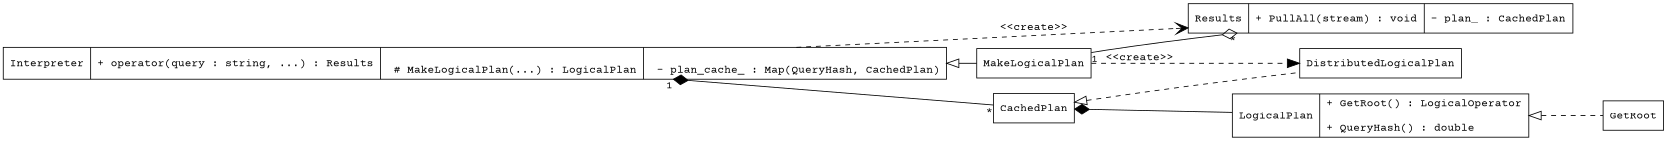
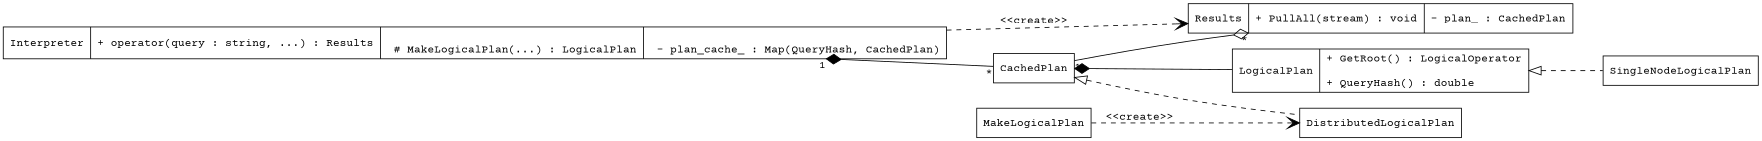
(1157, 43) -> (1154, 47)
(968, 63) -> none
(1189, 63) -> (1189, 123)
(1633, 116) -> (1681, 71)
